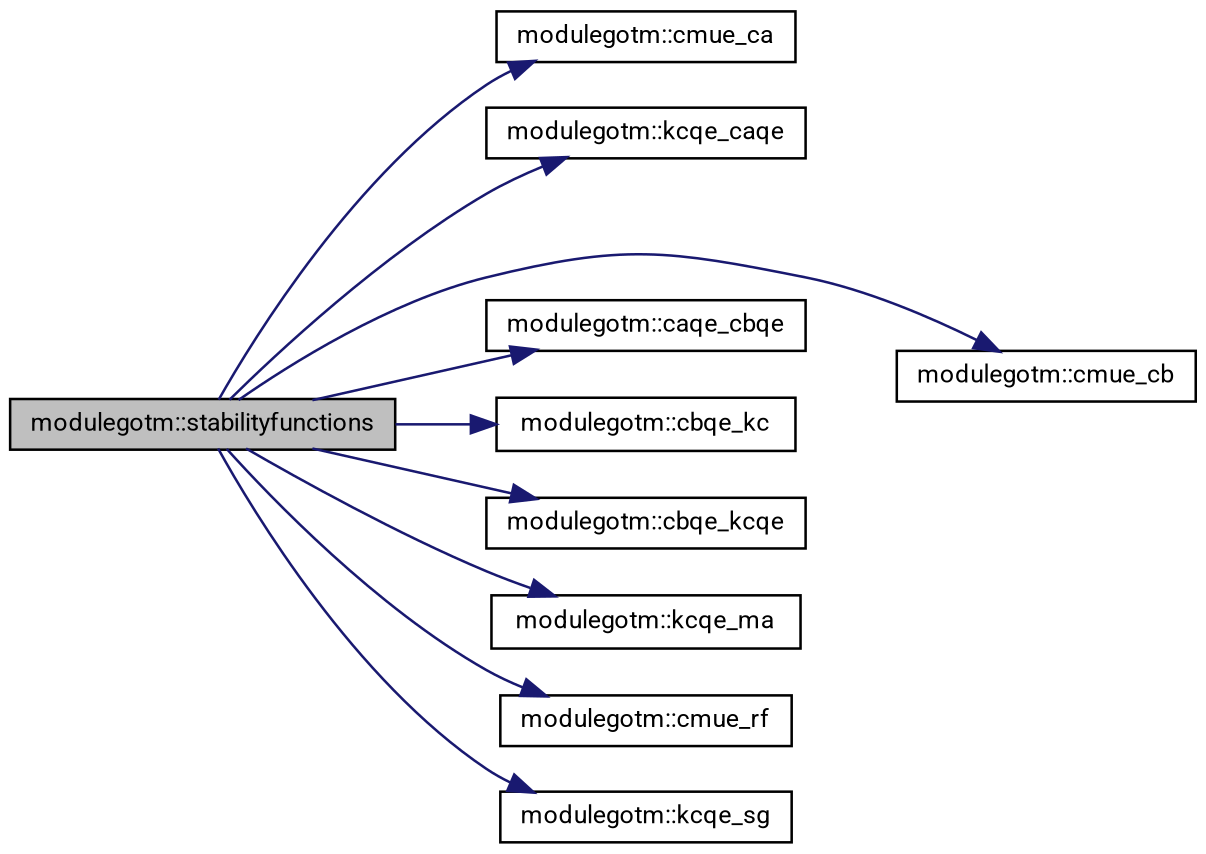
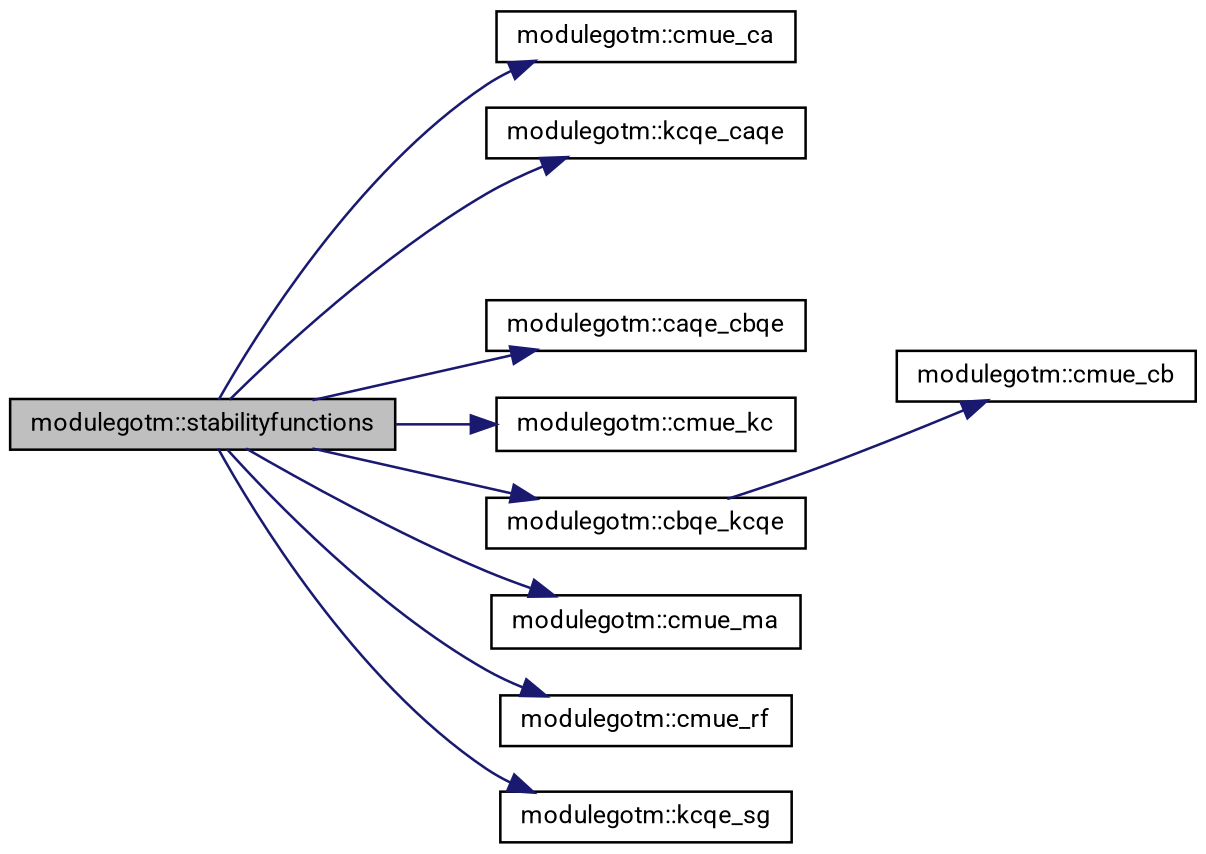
(599, 257) -> (846, 457)
(646, 424) -> (646, 424)
(646, 622) -> (646, 622)
